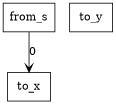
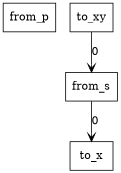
none -> (29, 18)
(91, 18) -> none
none -> (92, 18)
